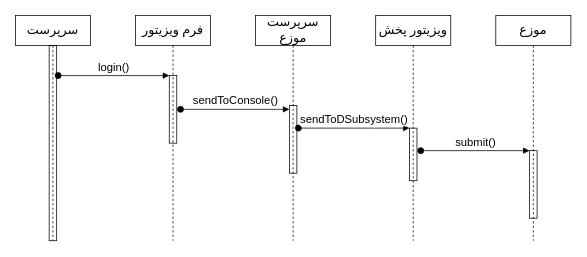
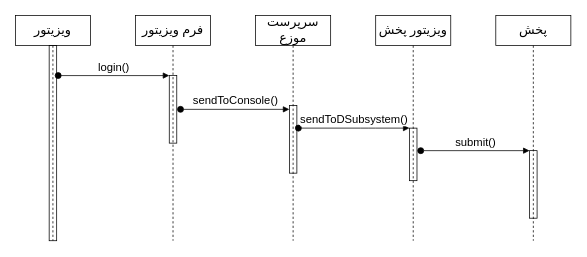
(53, 30) -> (53, 30)
(533, 30) -> (533, 30)
